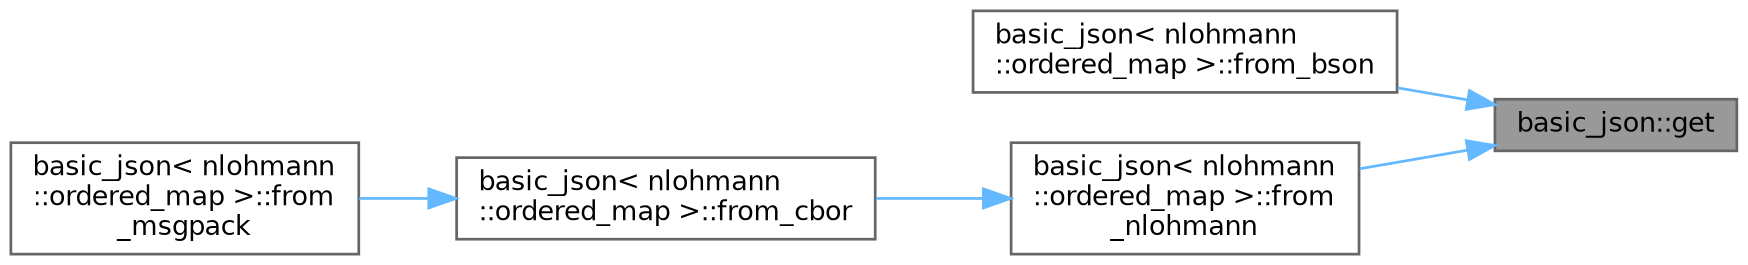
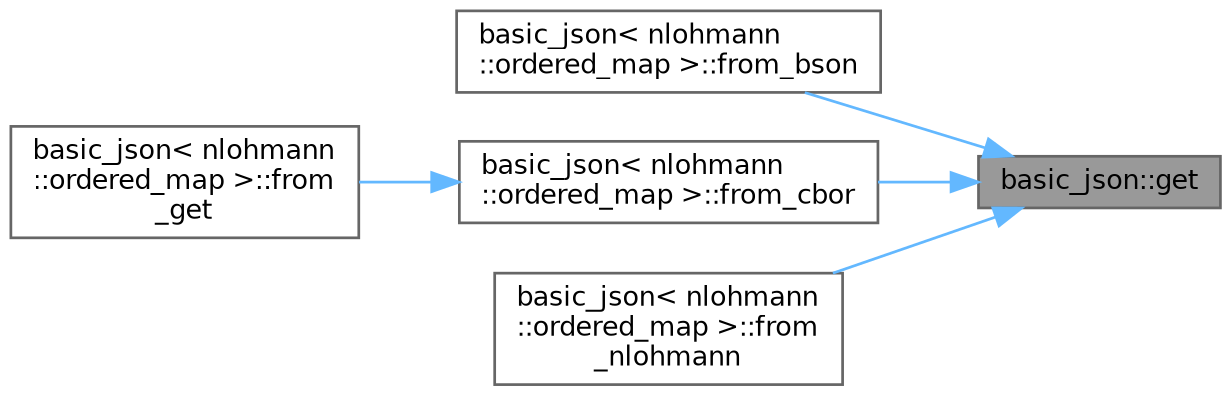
(185, 198) -> (185, 182)
(929, 198) -> (914, 182)
